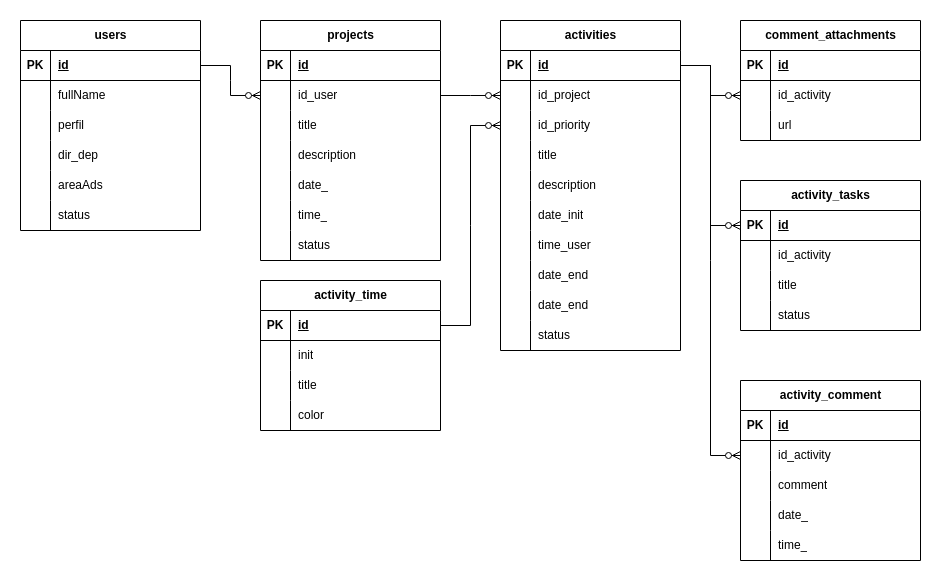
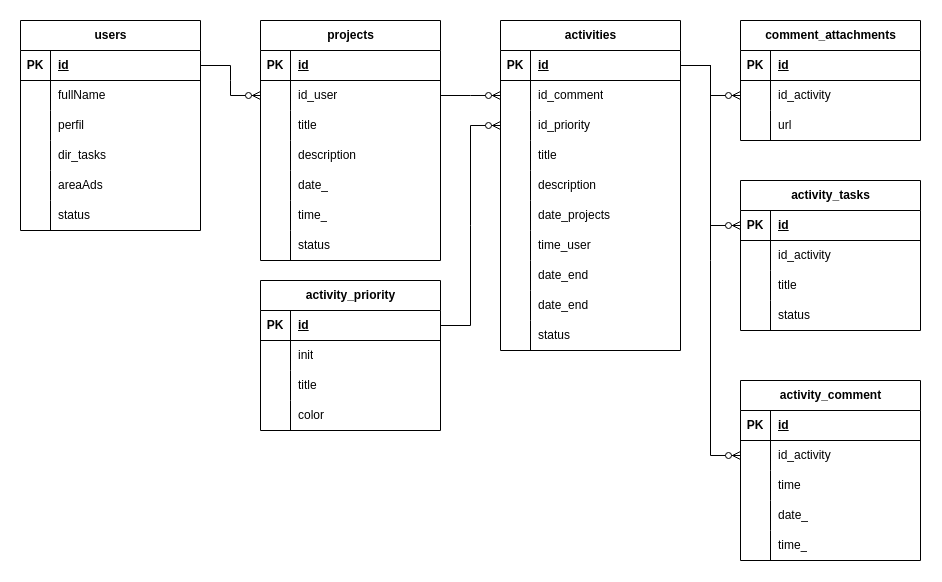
(571, 96) -> (571, 96)
(80, 156) -> (87, 156)
(566, 216) -> (582, 216)
(351, 296) -> (351, 296)
(802, 486) -> (790, 486)
